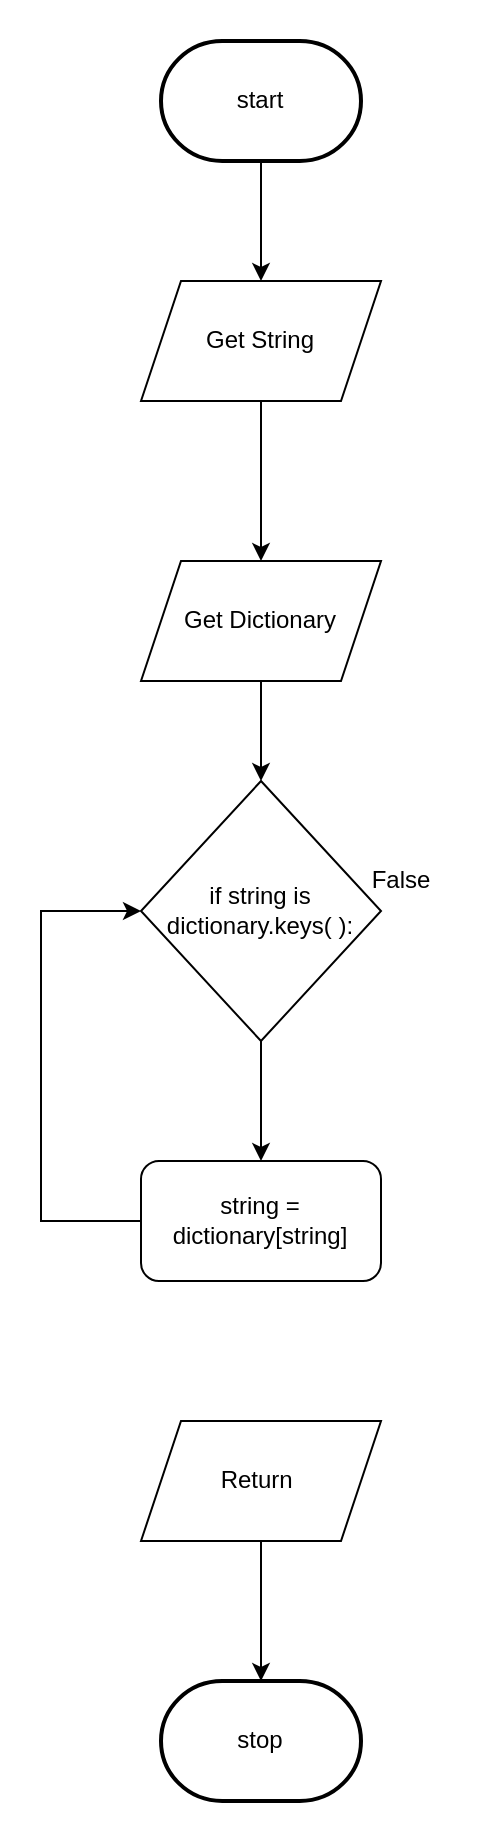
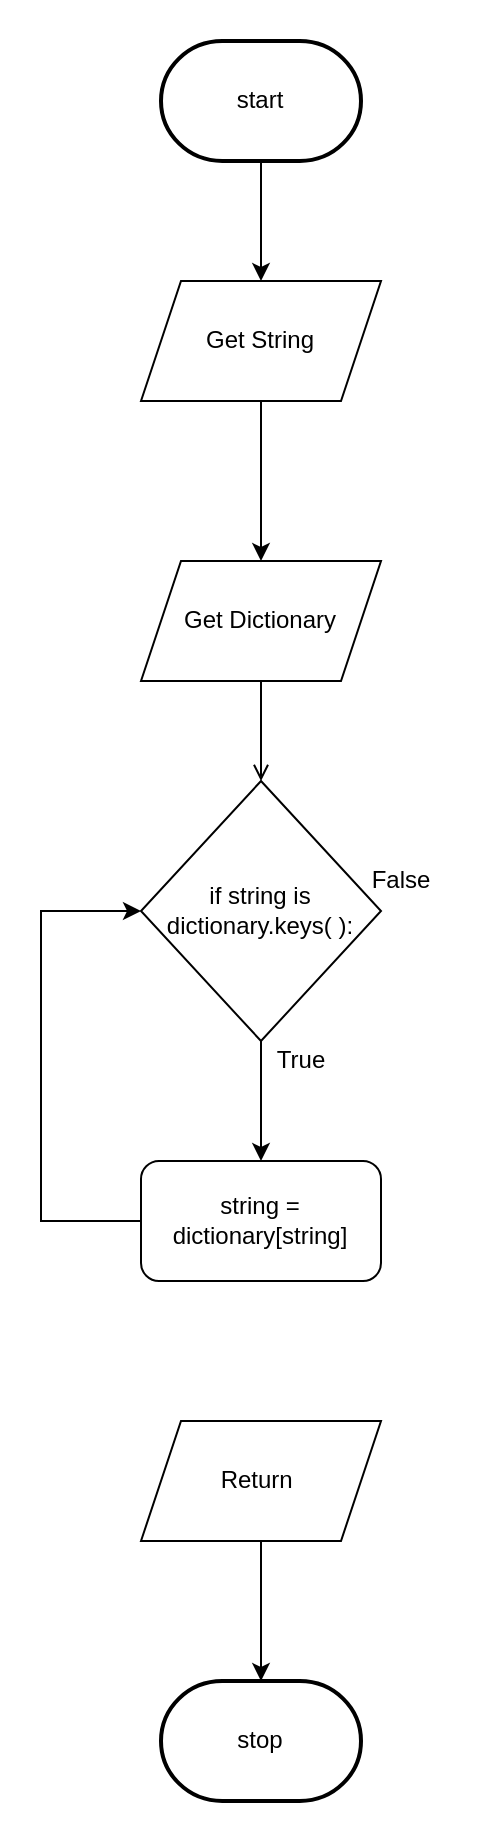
(261, 766) -> (261, 768)
none -> (301, 1061)
